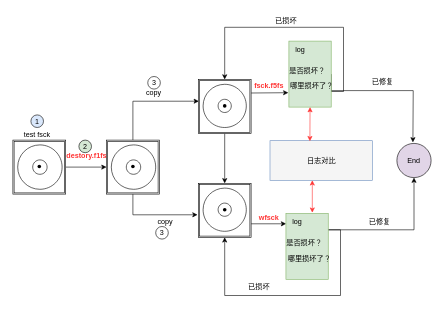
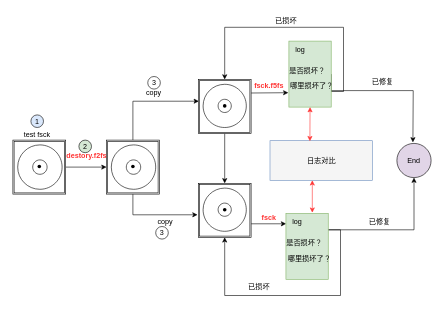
(87, 156) -> (87, 156)
(269, 218) -> (269, 218)
